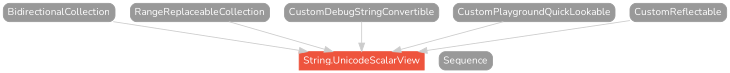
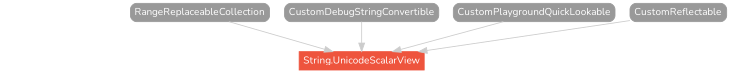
(59, 12) -> none
(466, 61) -> none
